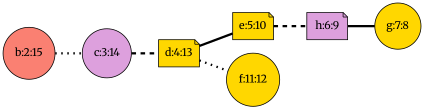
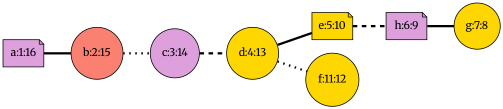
none -> (23, 53)
(179, 53) -> (253, 53)
